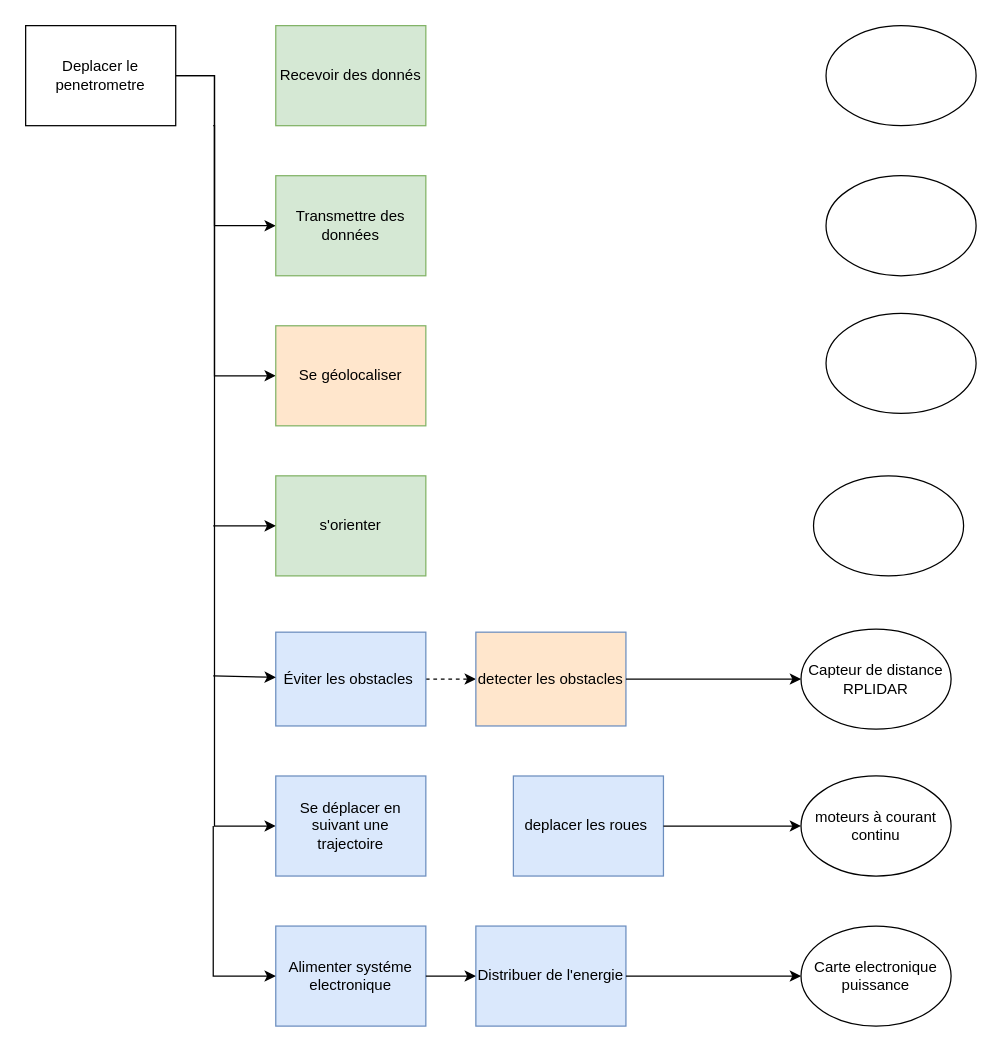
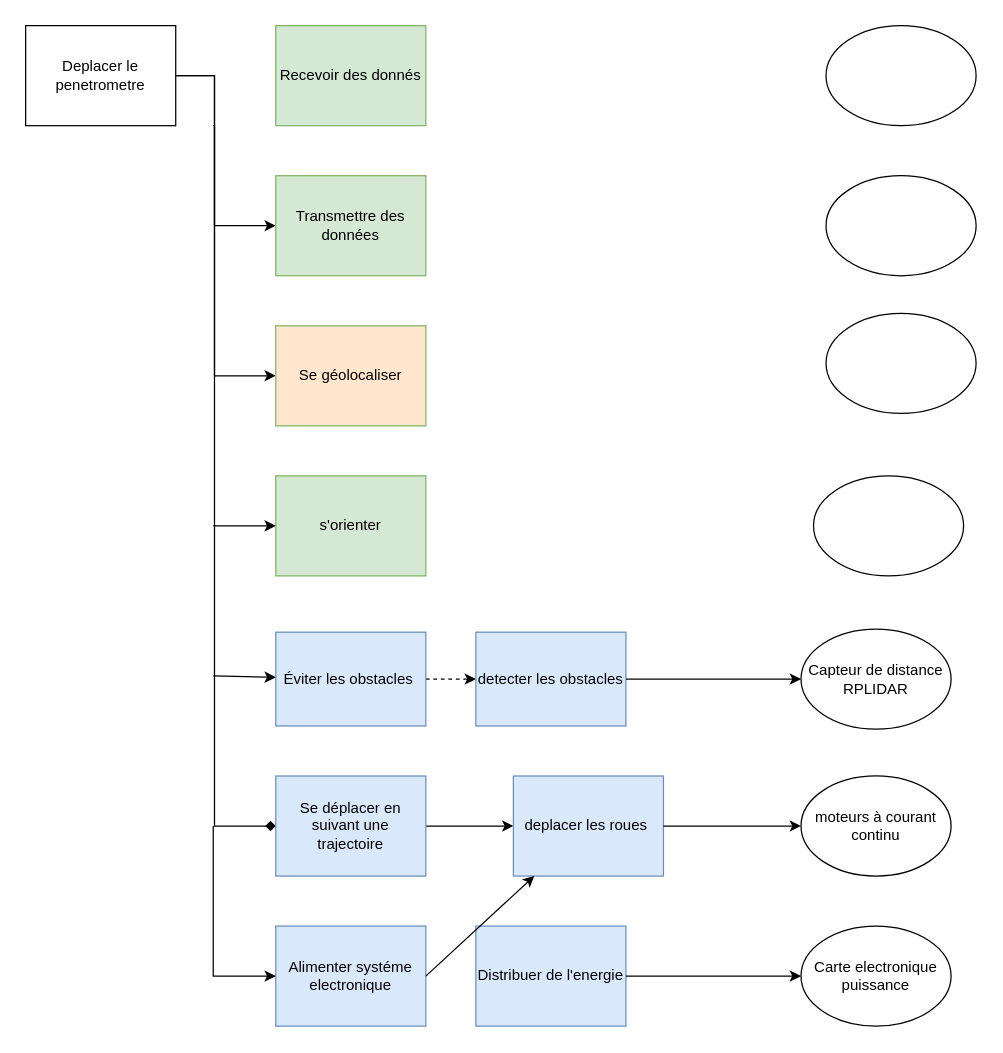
(551, 679) -> (551, 679)
(266, 826) -> (265, 826)
none -> (465, 826)
(447, 976) -> (477, 929)
